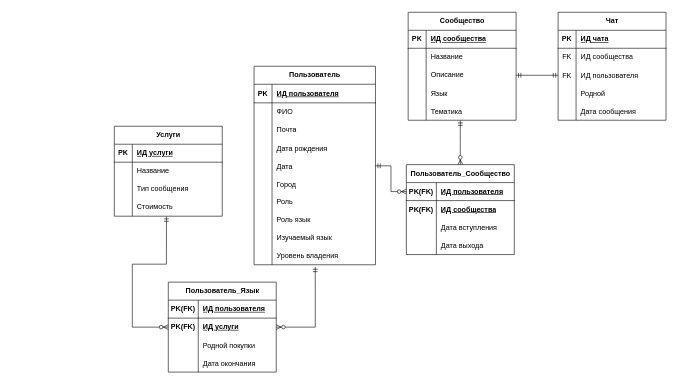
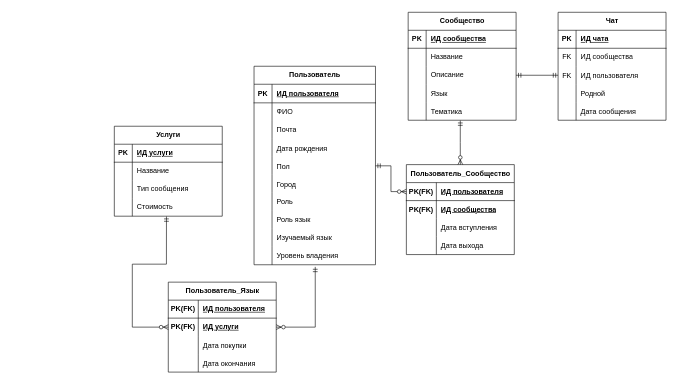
(285, 166) -> (283, 166)
(230, 346) -> (226, 346)
